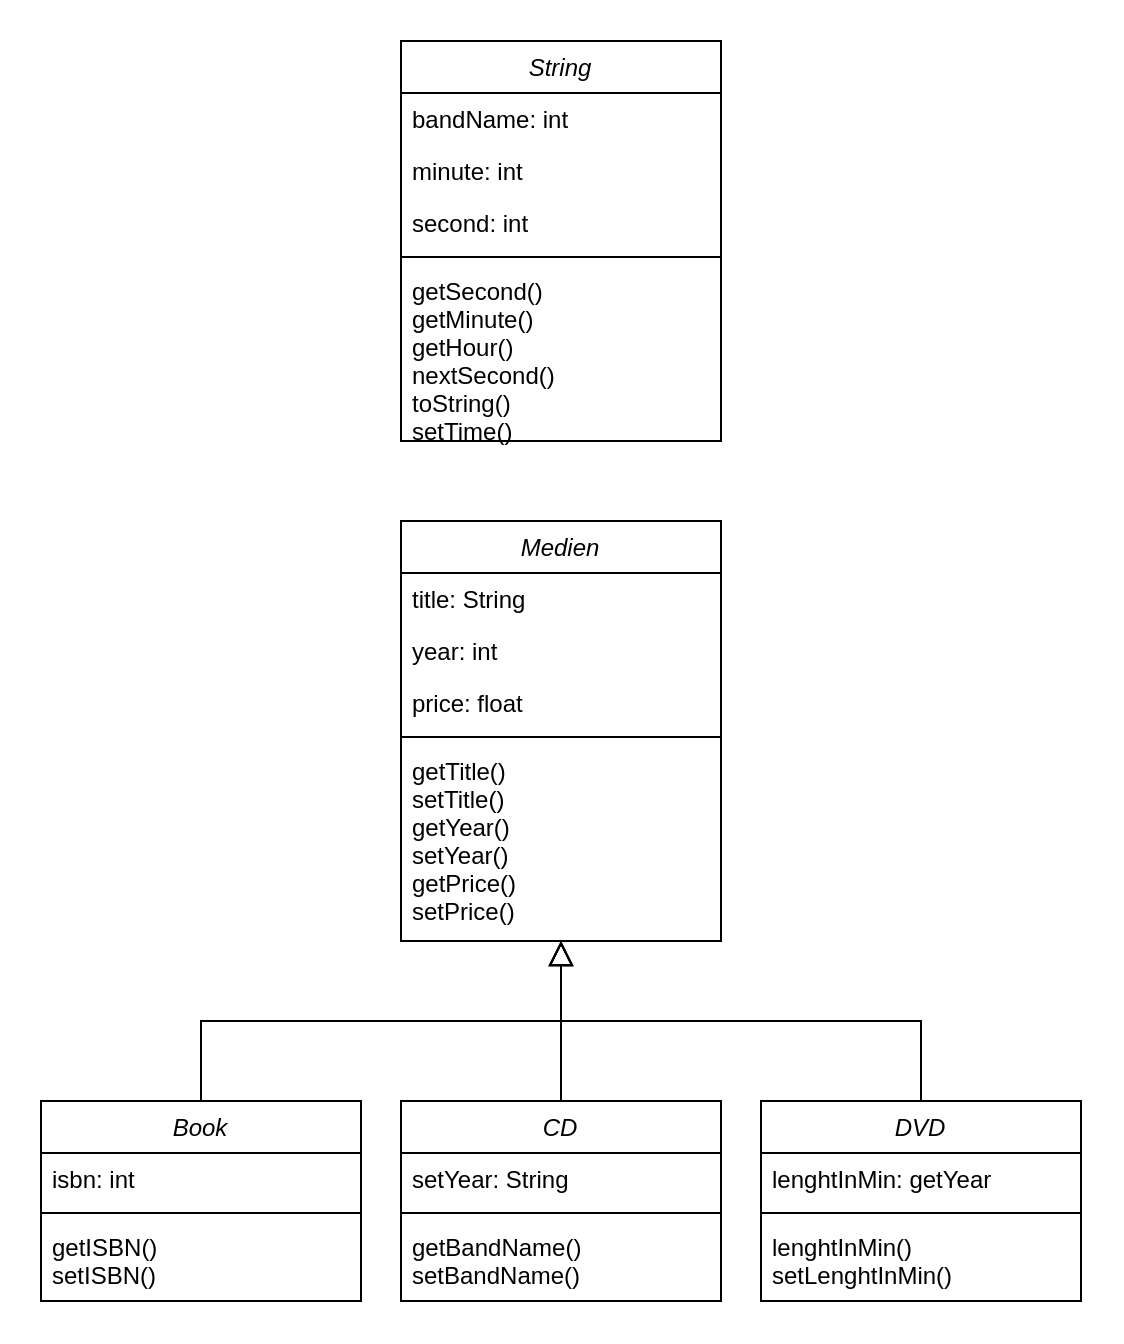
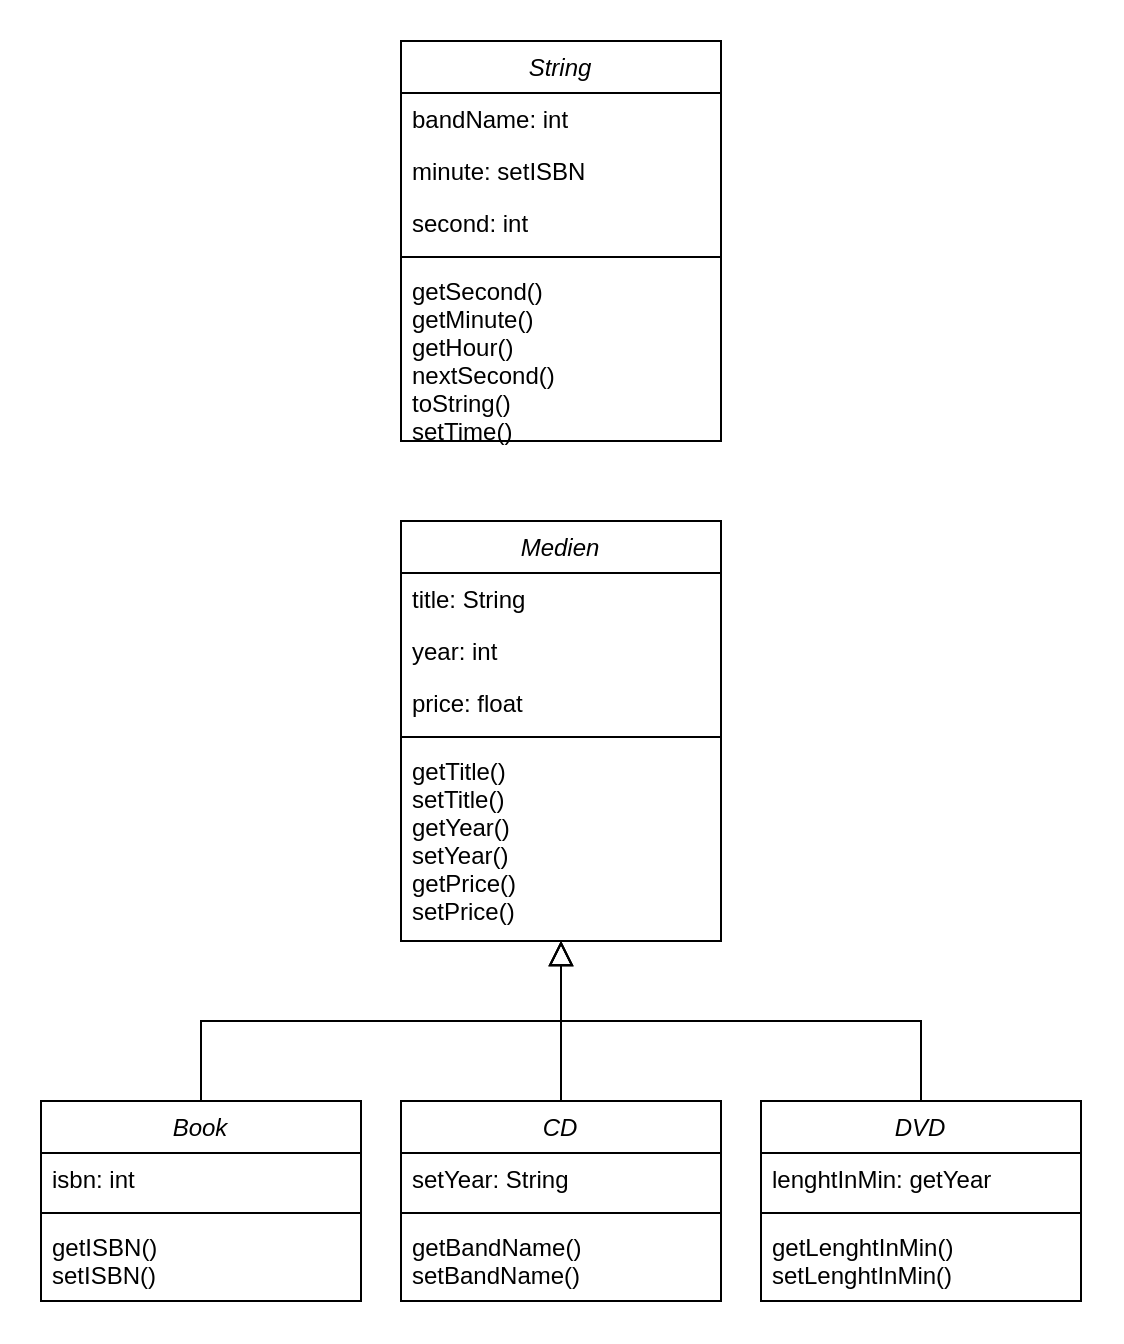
(473, 172) -> (503, 172)
(853, 1248) -> (876, 1248)
